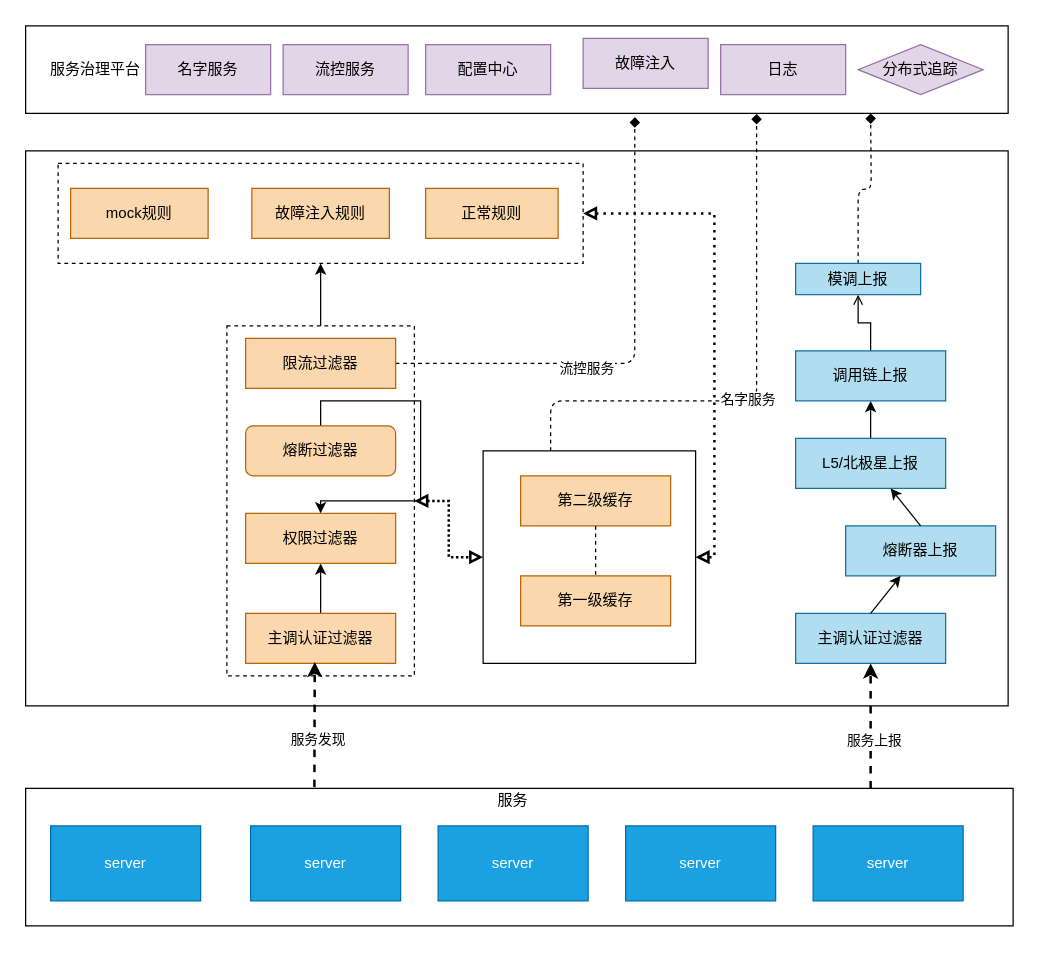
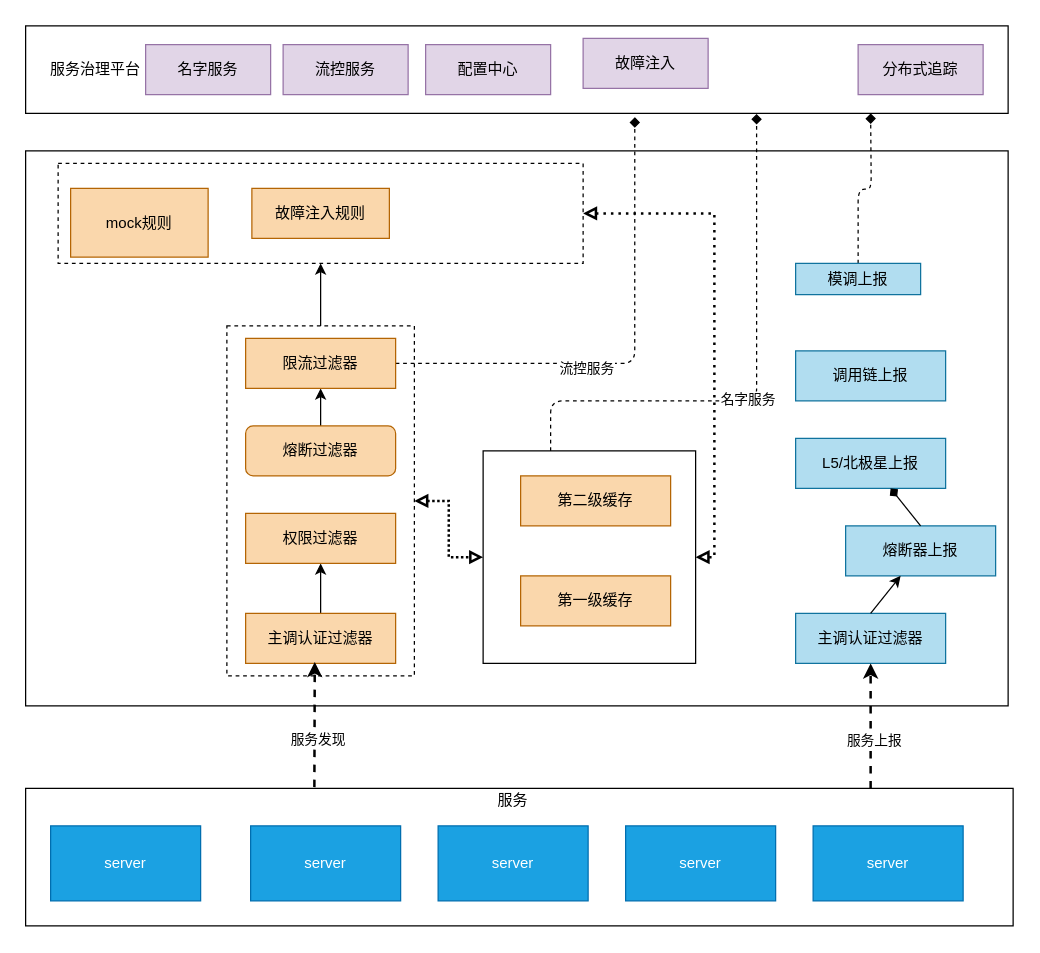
(783, 69) -> none
(921, 69) -> (921, 69)
(139, 213) -> (139, 223)
(492, 213) -> none
(866, 323) -> none
(419, 401) -> (321, 400)
(871, 424) -> none
(896, 495) -> (897, 496)
(596, 551) -> none
